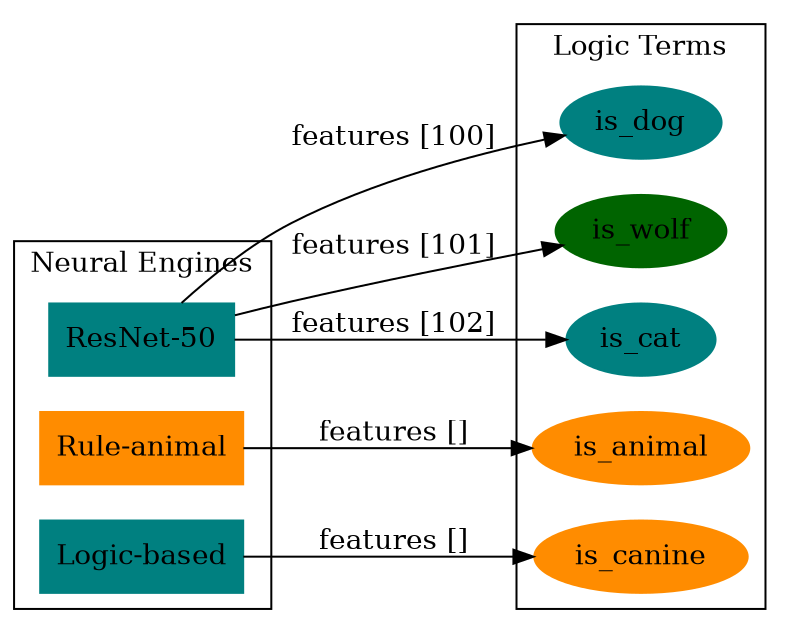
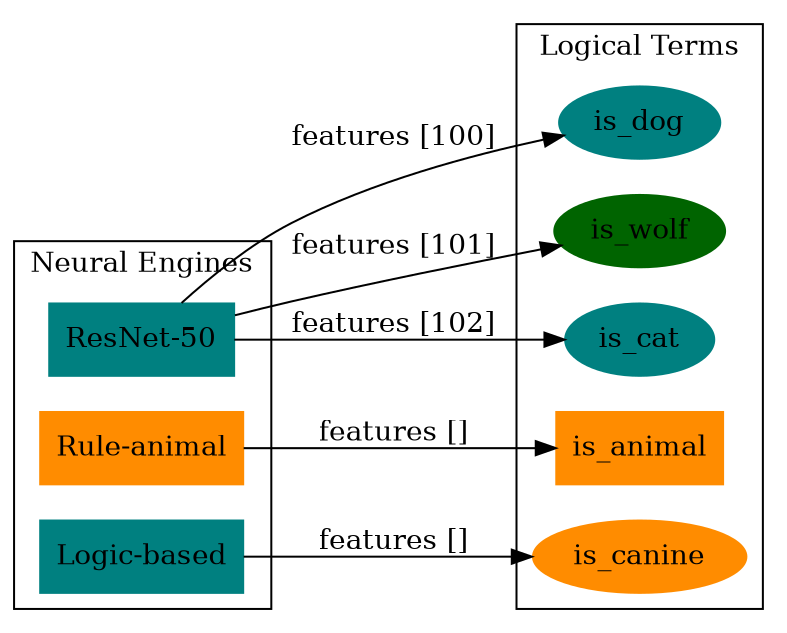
(641, 47) -> (640, 47)
(641, 448) -> (640, 448)
